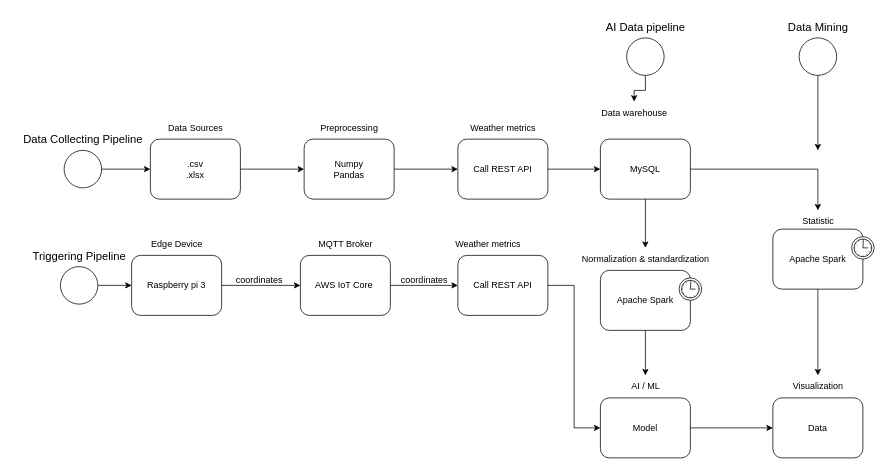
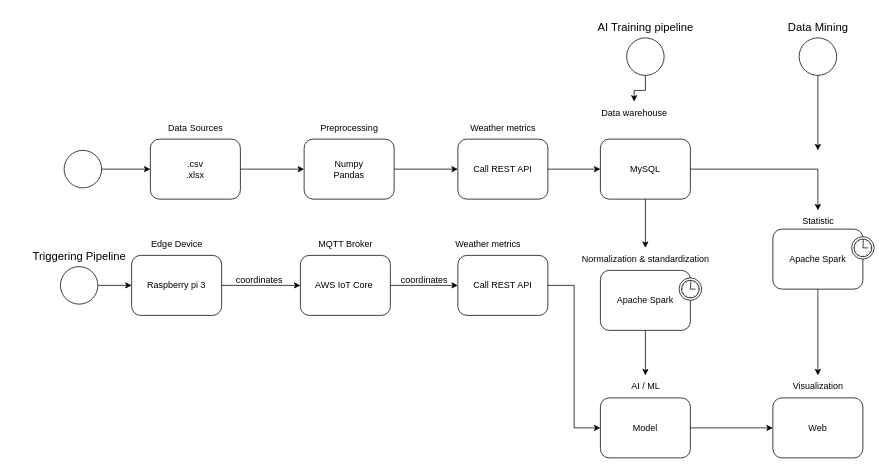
(646, 27) -> (646, 27)
(83, 139) -> none
(818, 428) -> (818, 428)
